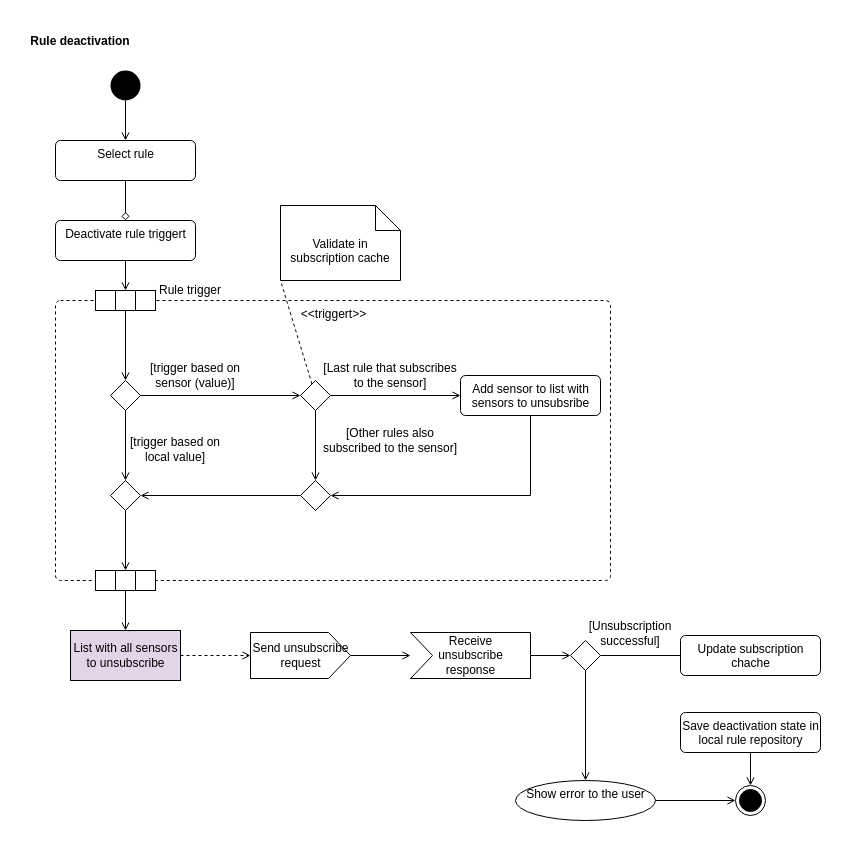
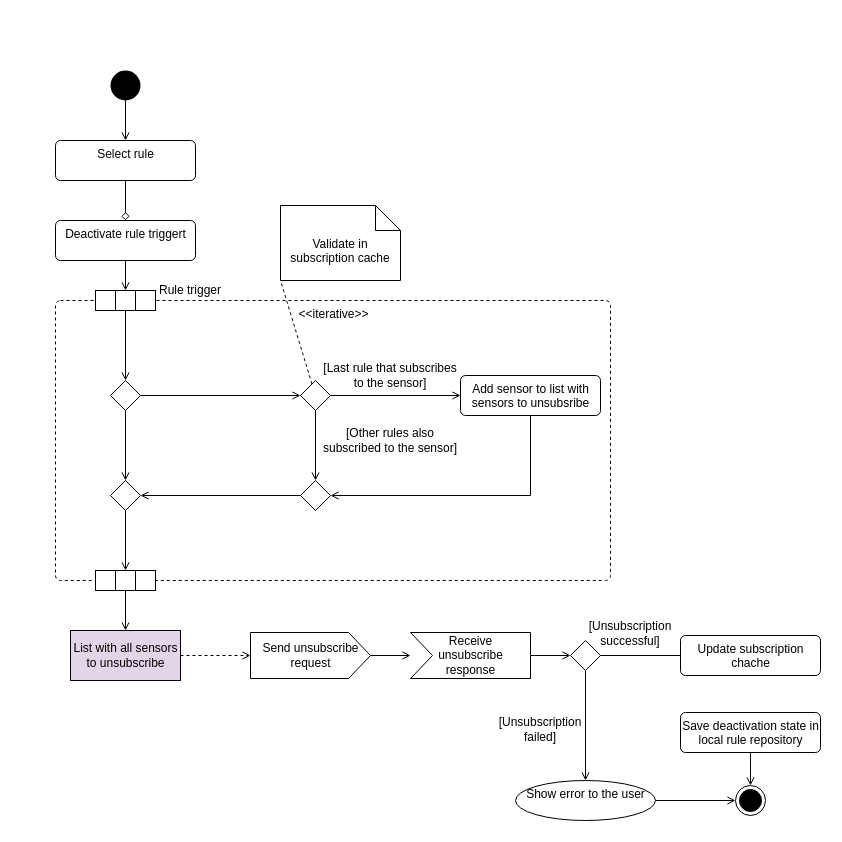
(81, 41) -> none
(334, 315) -> (334, 315)
(196, 376) -> none
(176, 450) -> none
(301, 656) -> (311, 656)
none -> (541, 730)
